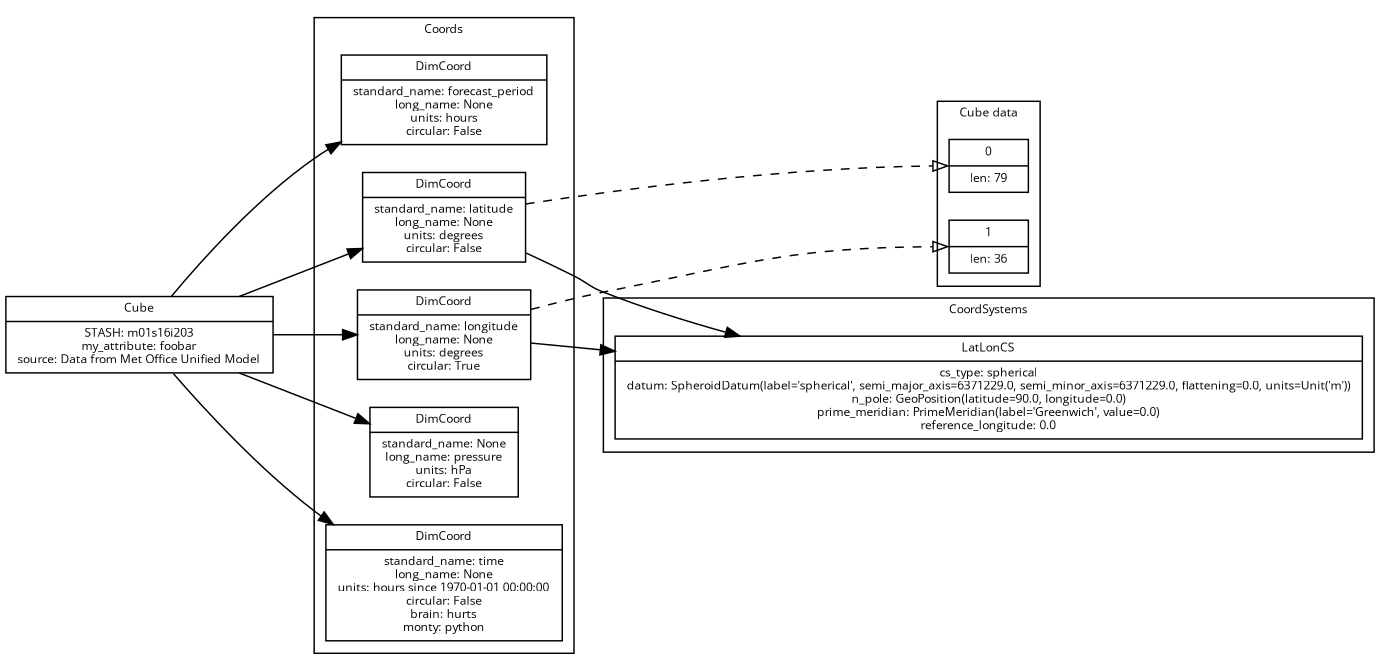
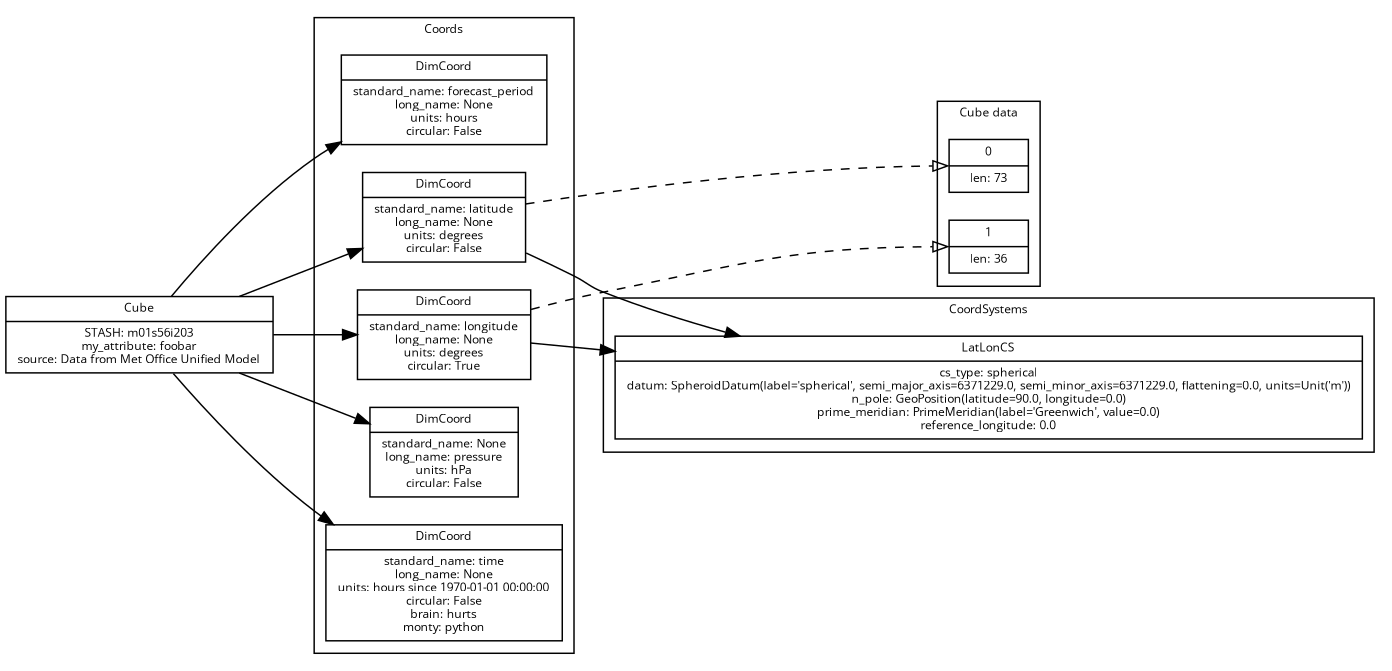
(989, 178) -> (989, 178)
(139, 333) -> (139, 333)
